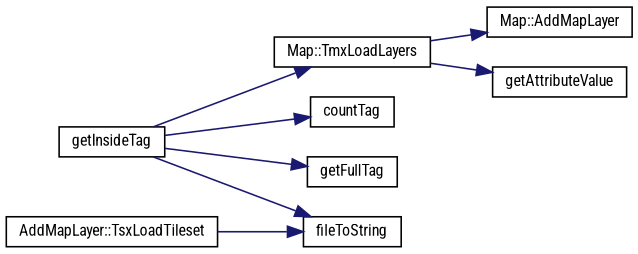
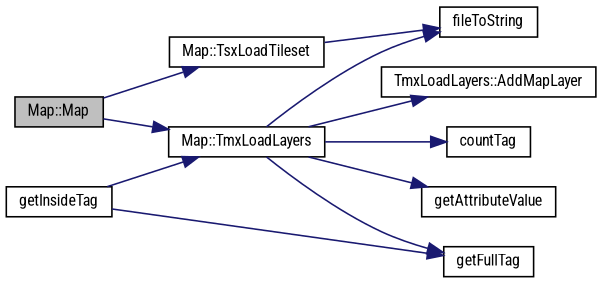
(560, 22) -> (489, 82)
none -> (59, 112)
(230, 127) -> (378, 142)
(224, 184) -> (341, 74)
none -> (343, 211)
(112, 232) -> (247, 52)
